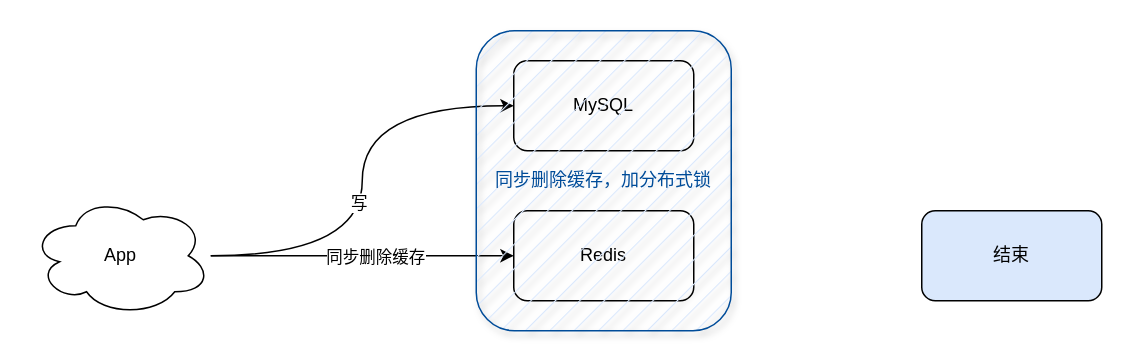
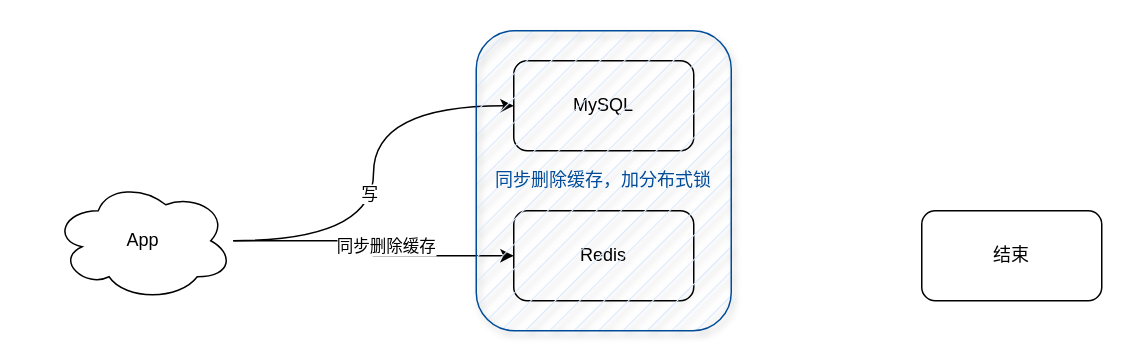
(121, 256) -> (143, 241)
(1012, 256) -> (1012, 256)
